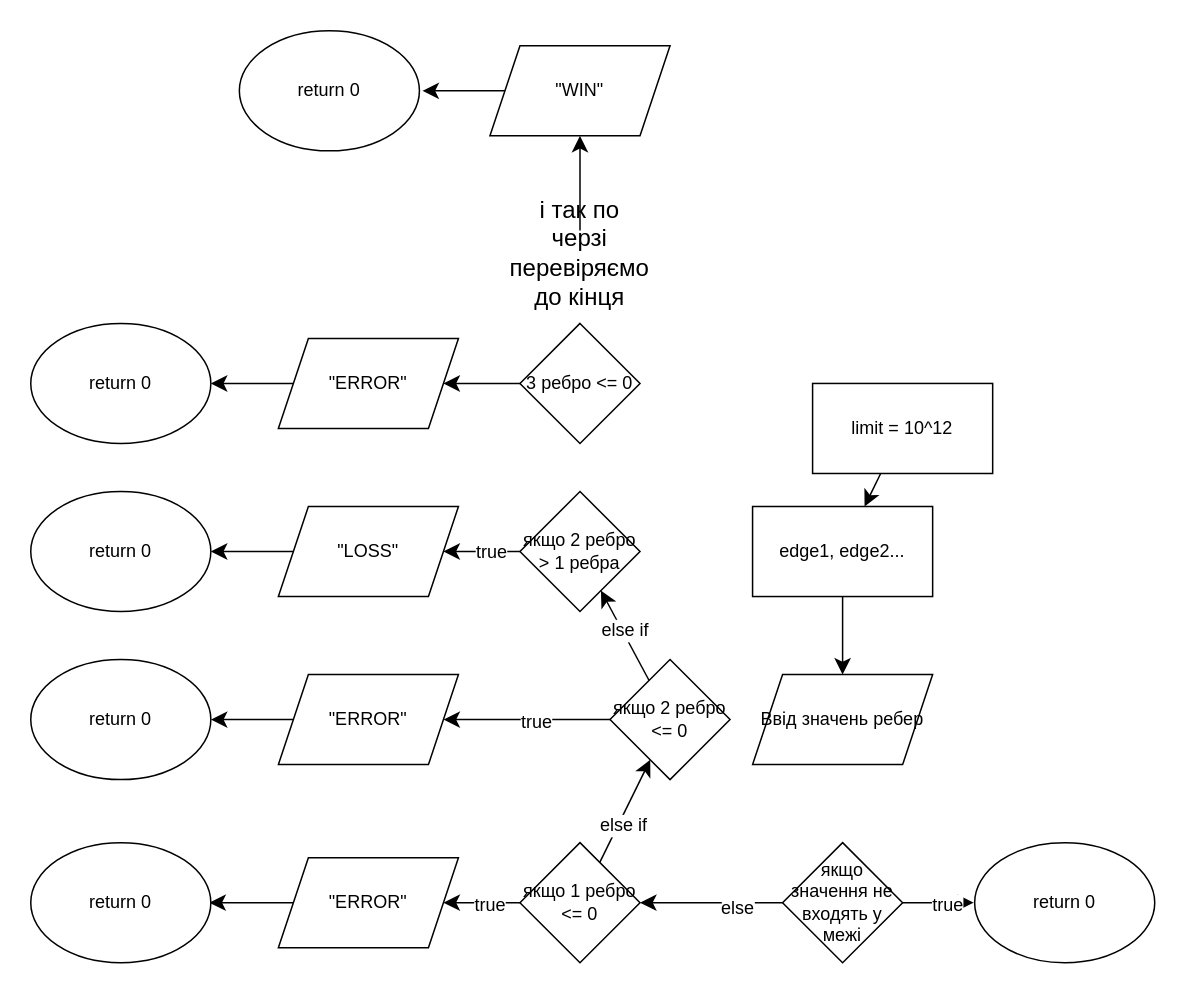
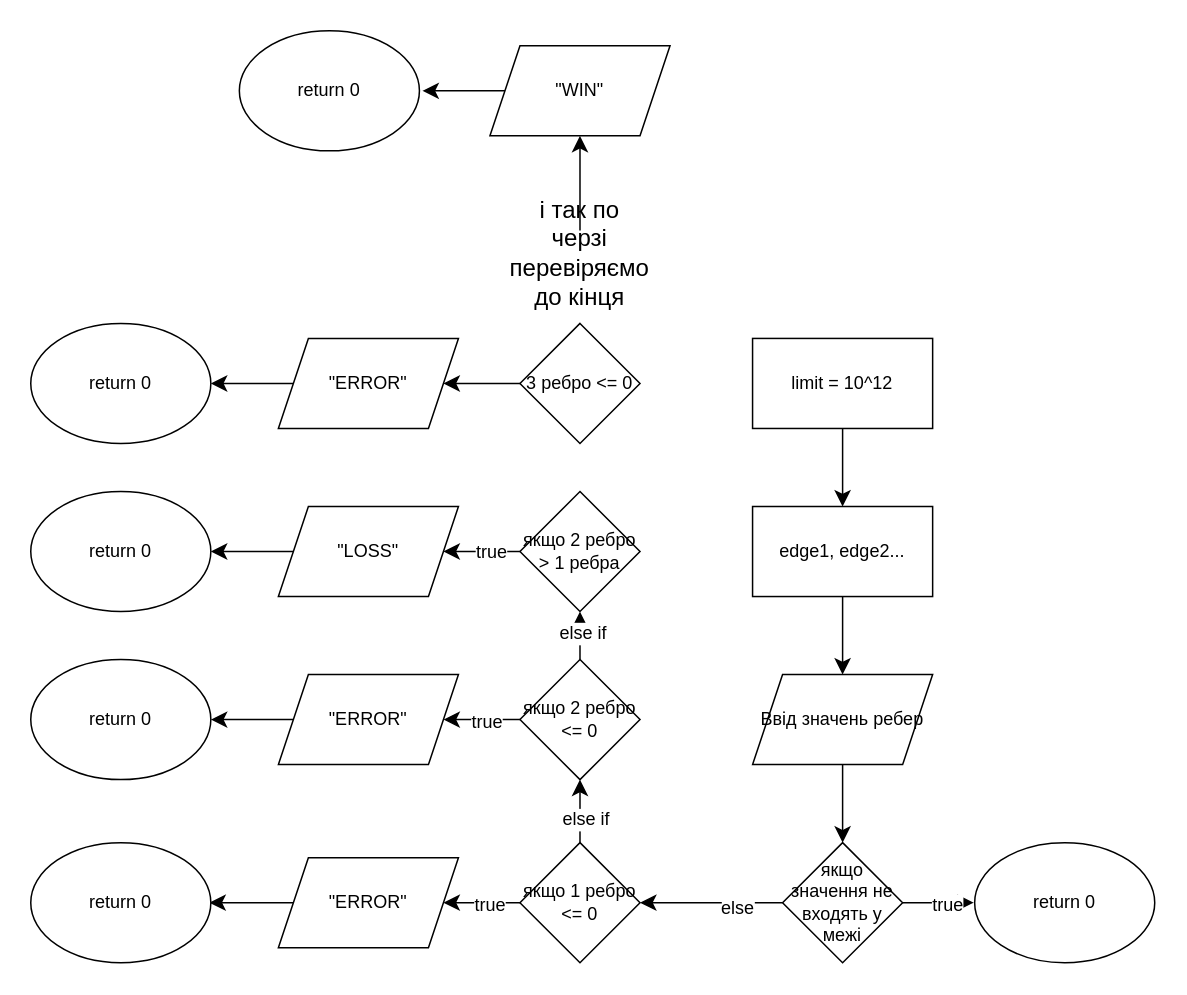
(902, 428) -> (842, 383)
(670, 719) -> (580, 719)
none -> (842, 798)
